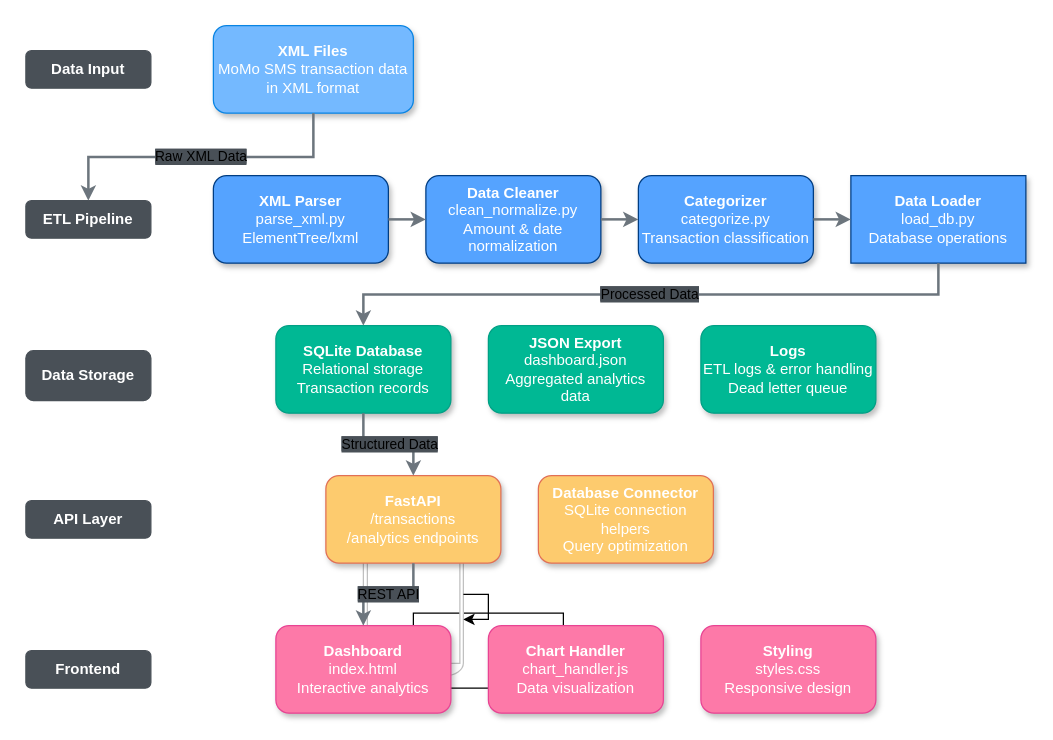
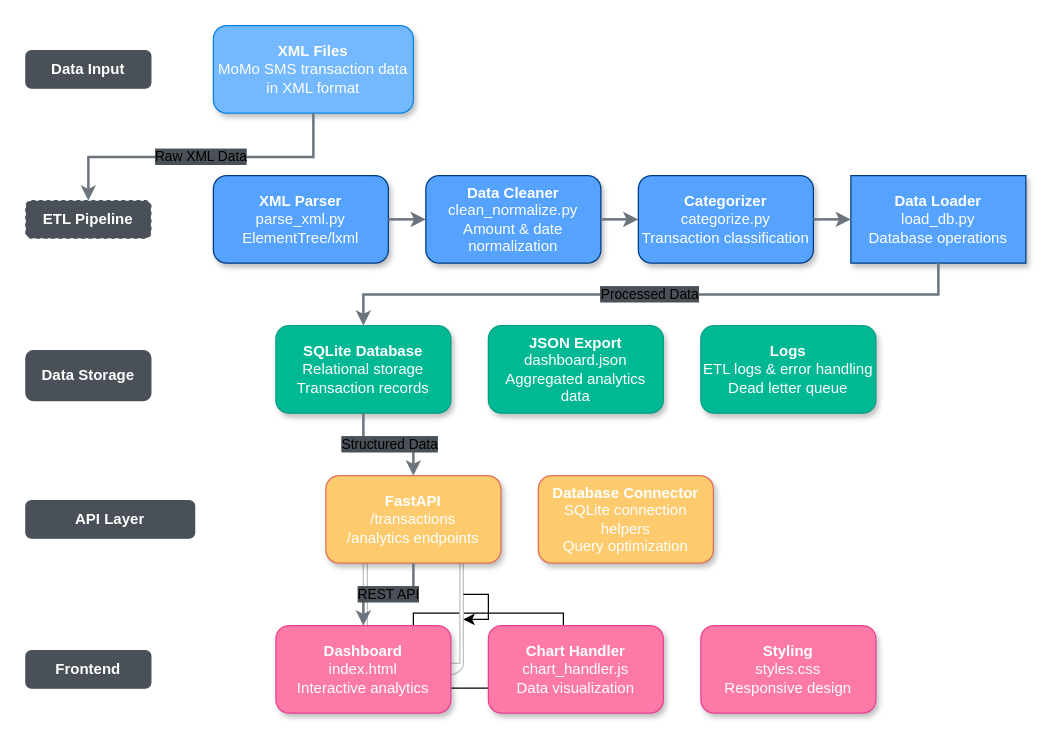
(88, 219) -> (88, 219)
(88, 519) -> (110, 519)
